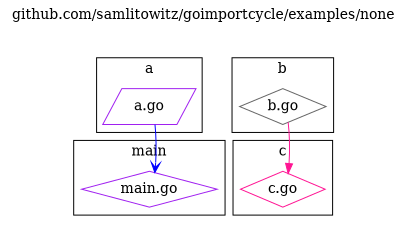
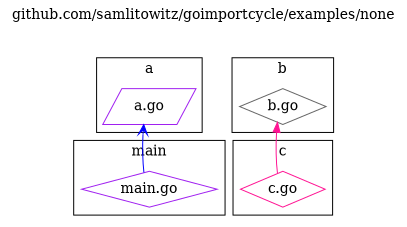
(156, 147) -> (143, 154)
(290, 147) -> (276, 153)
